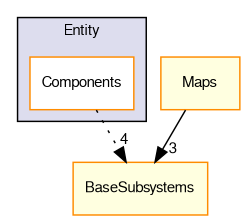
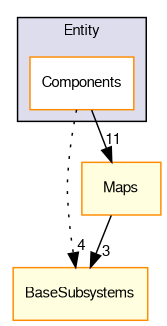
none -> (99, 130)
